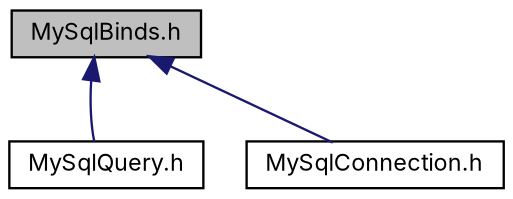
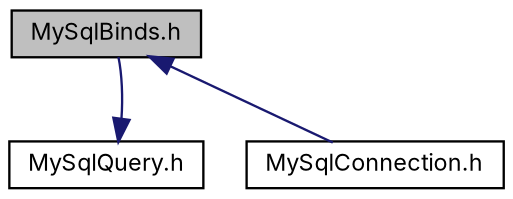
(91, 111) -> (122, 88)
